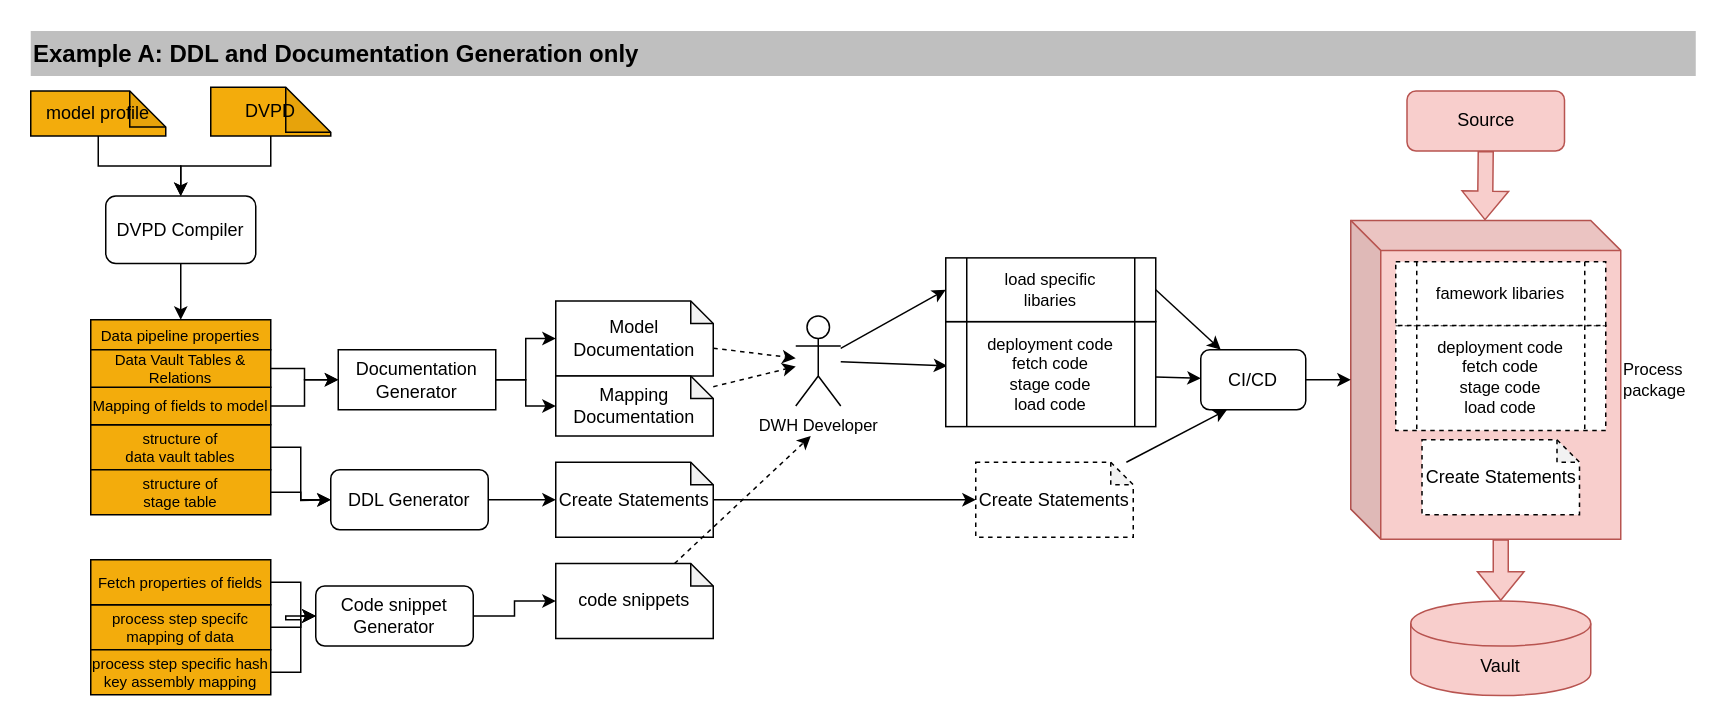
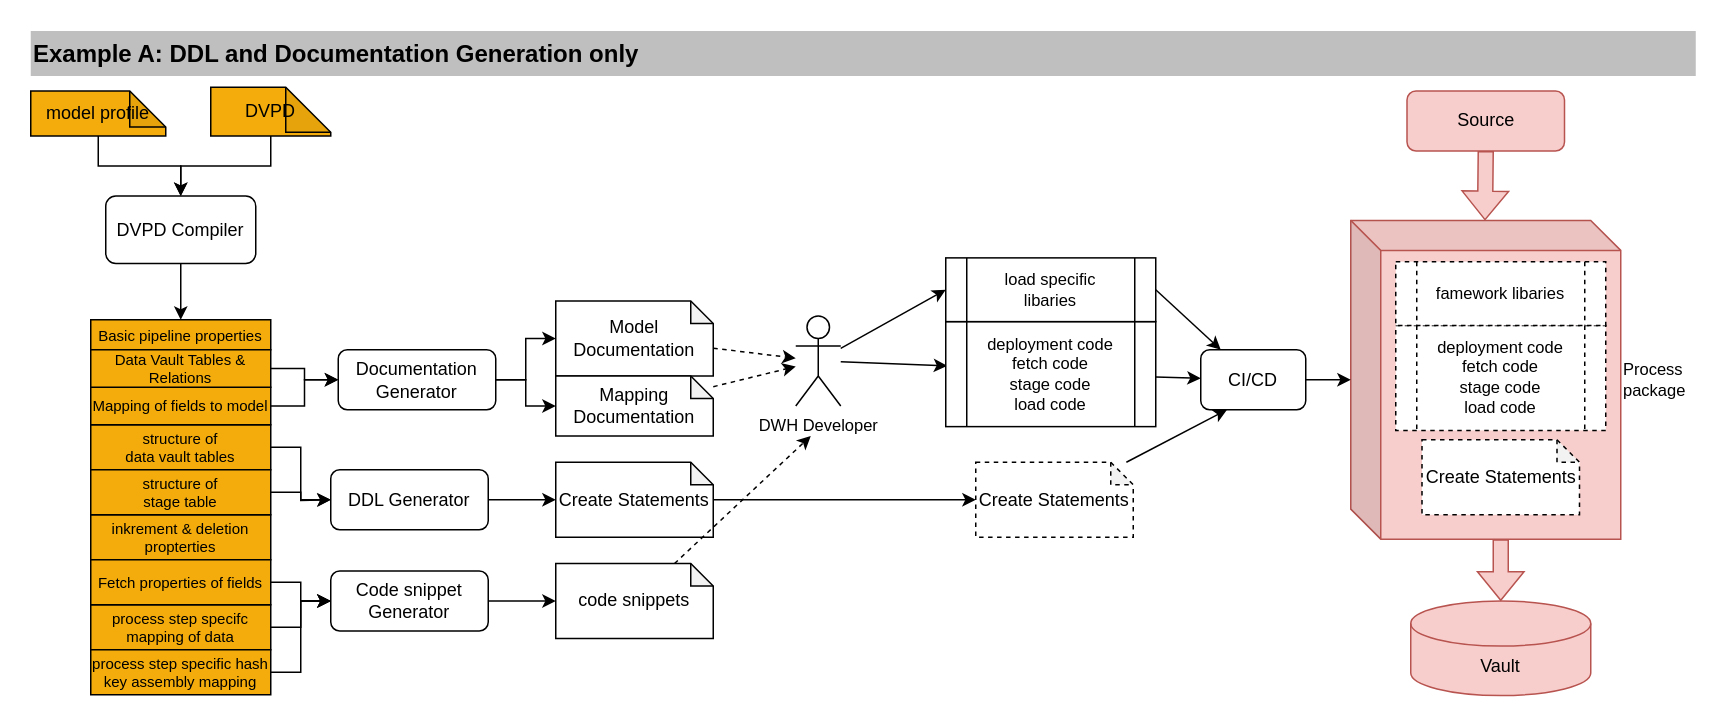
(181, 335) -> (181, 335)
(417, 380) -> (417, 380)
none -> (181, 537)
(395, 616) -> (410, 601)
